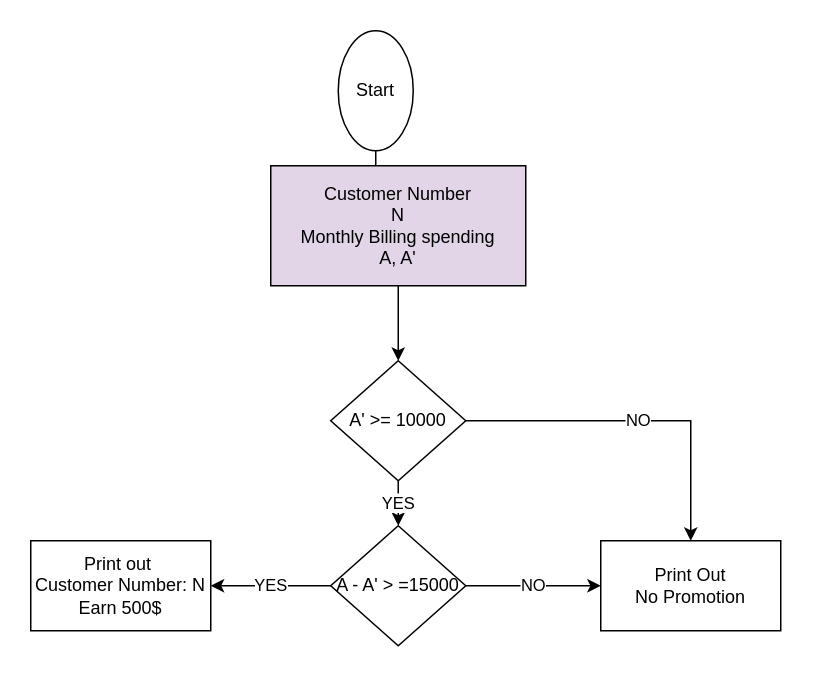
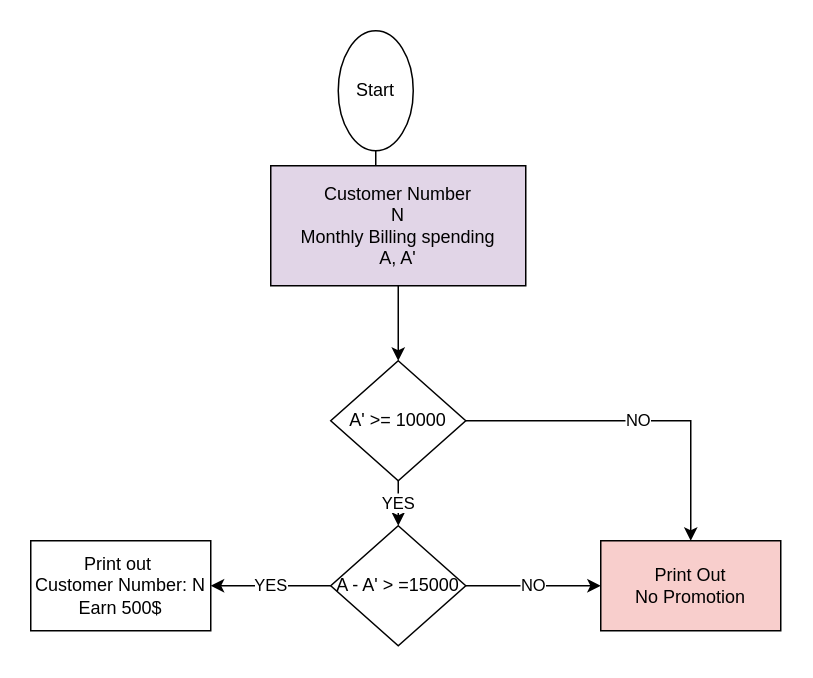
(691, 586) -> (691, 586)
